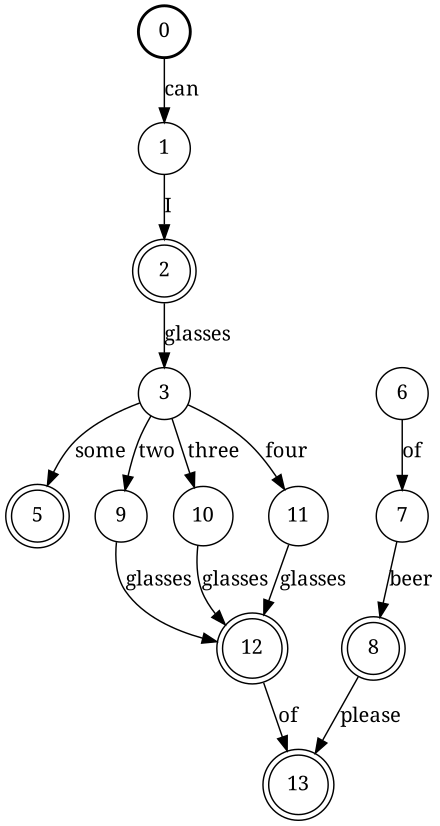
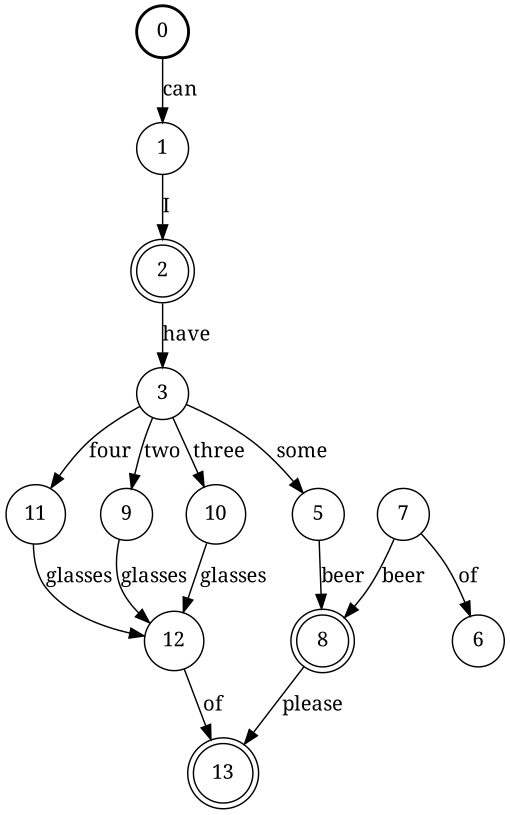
(198, 335) -> (187, 335)
(402, 448) -> (447, 566)
(37, 516) -> (318, 514)
none -> (320, 568)
(252, 648) -> (174, 641)
